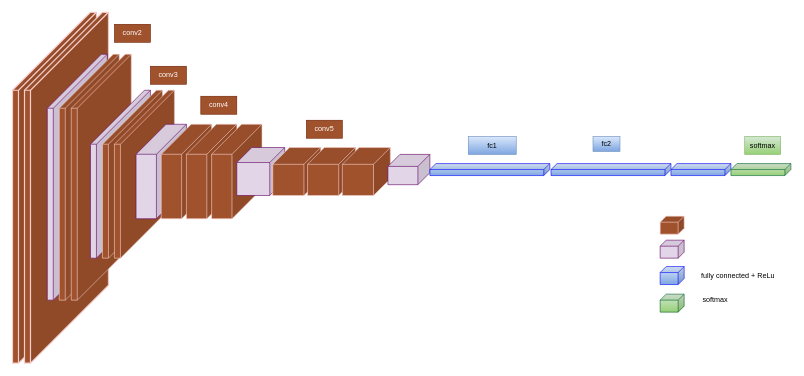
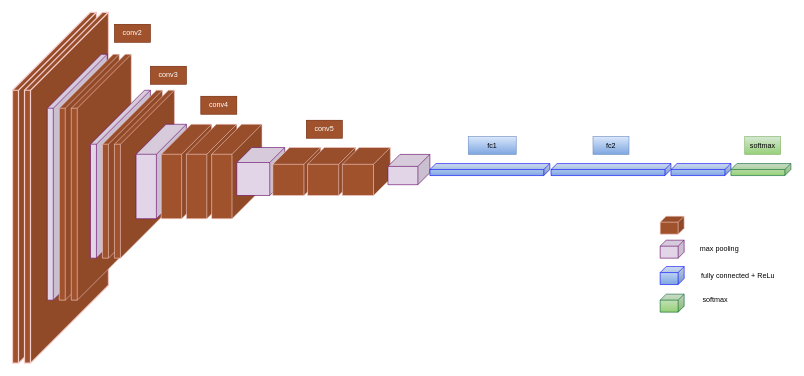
(607, 144) -> (611, 146)
none -> (720, 249)
